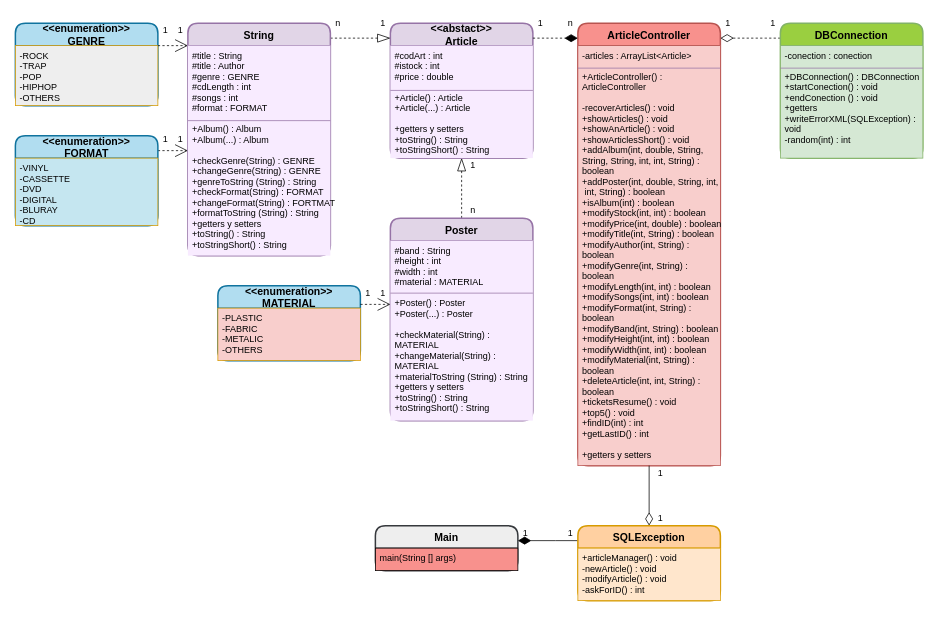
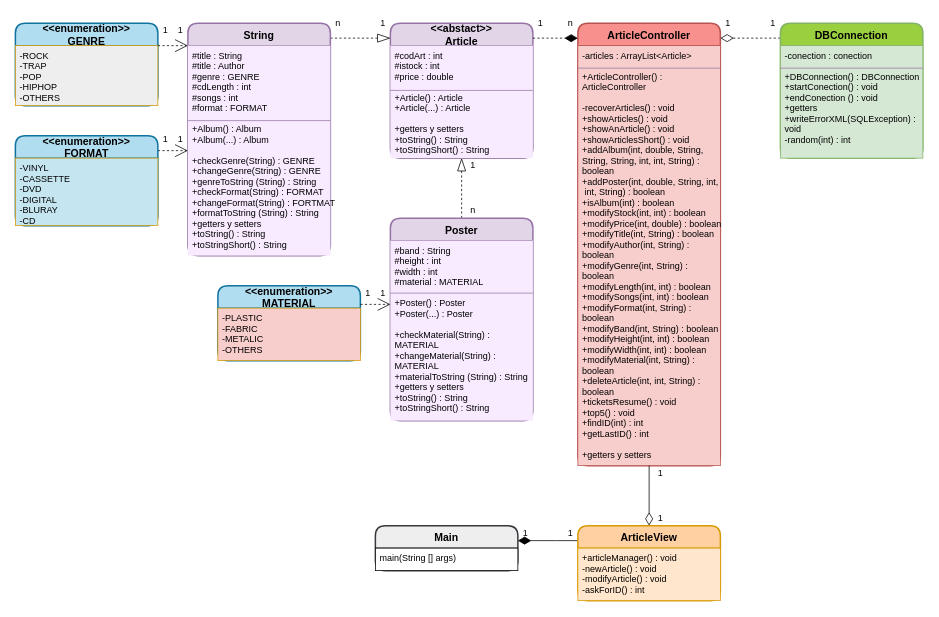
(649, 537) -> (649, 537)
(447, 559) -> (447, 559)
